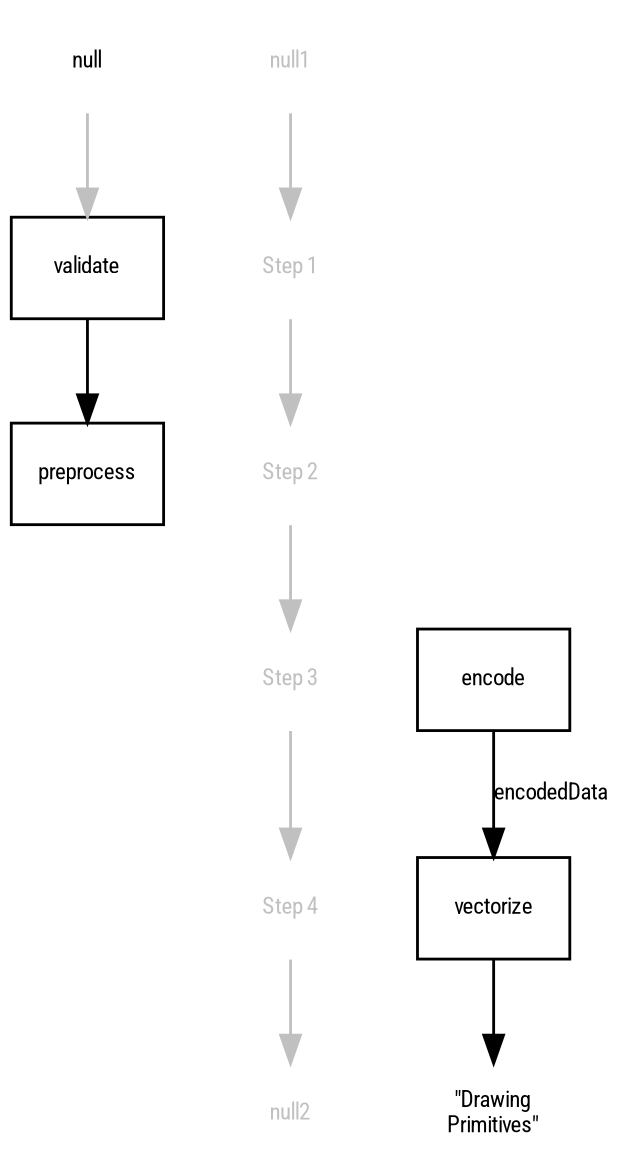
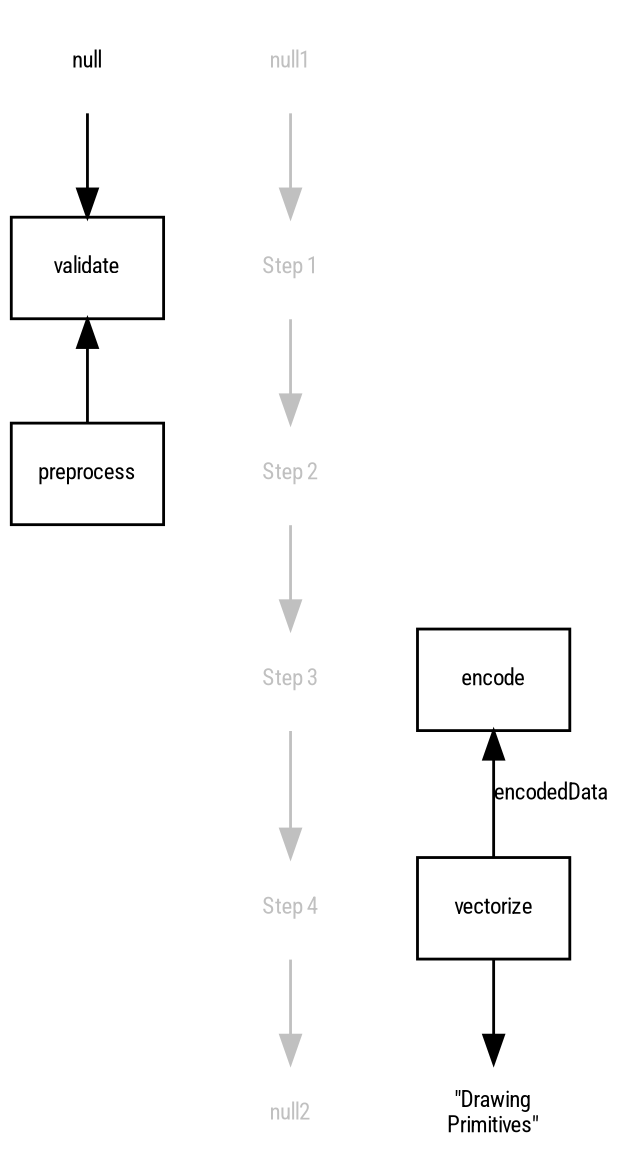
(87, 151) -> (87, 151)
(87, 357) -> (87, 385)
(494, 780) -> (494, 808)
